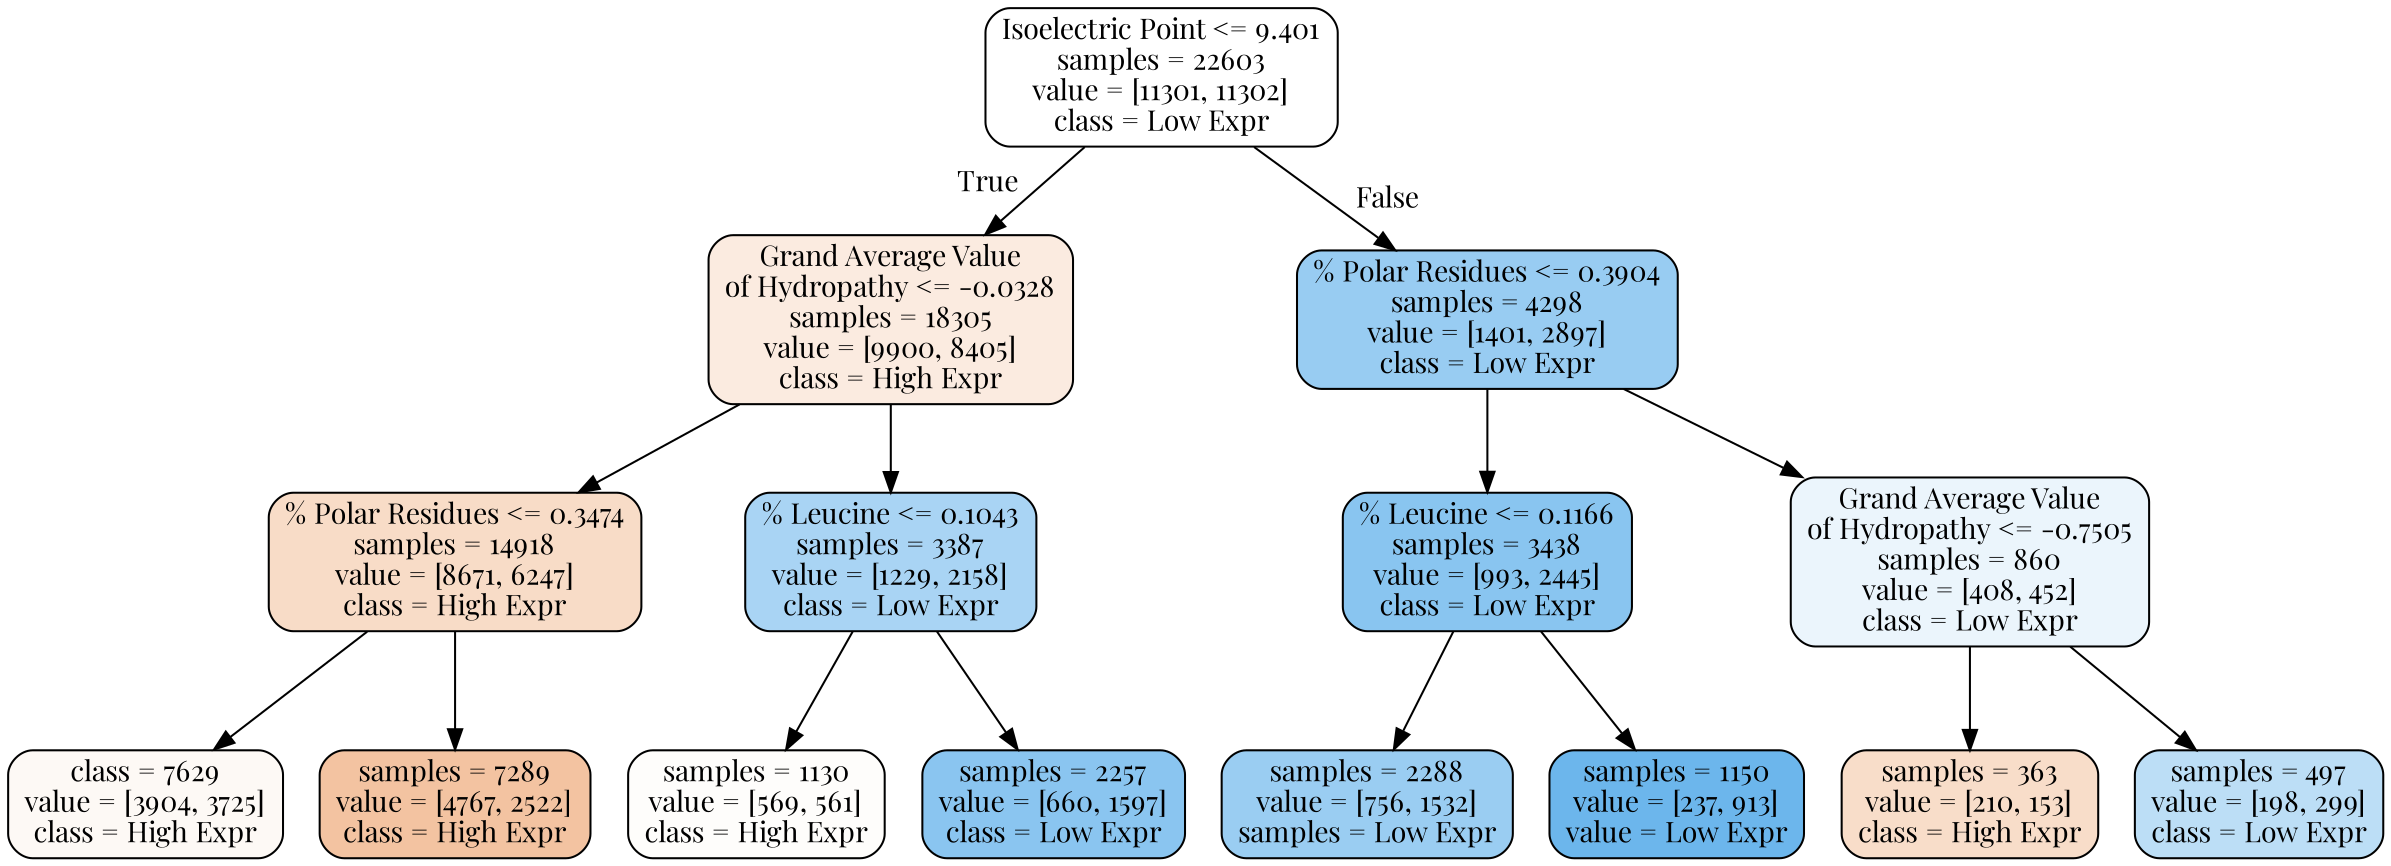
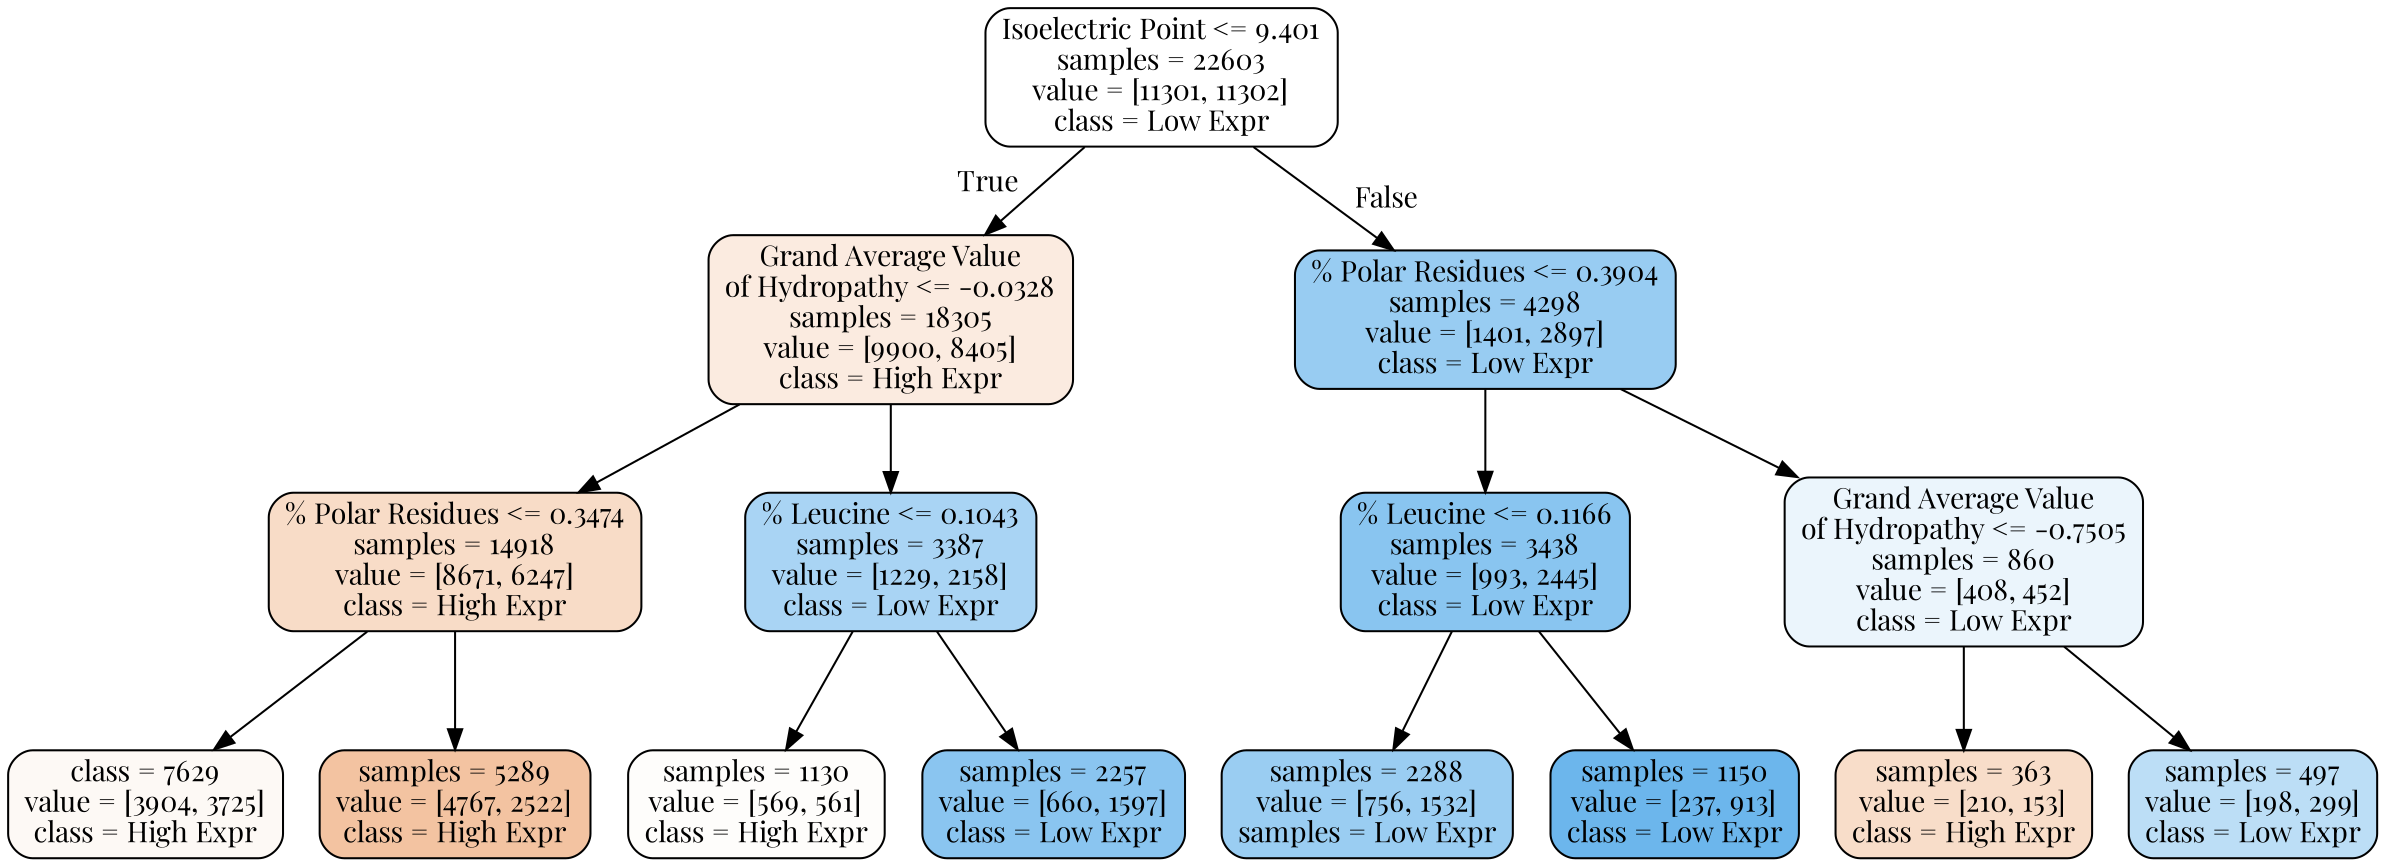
(455, 804) -> (455, 804)
(1677, 804) -> (1675, 804)
